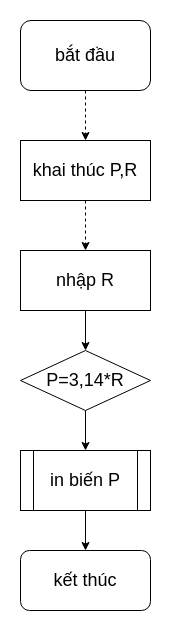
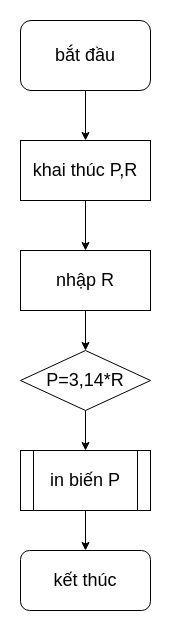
(86, 113) -> (86, 113)
(86, 223) -> (86, 223)
